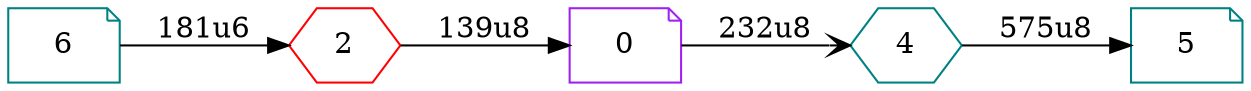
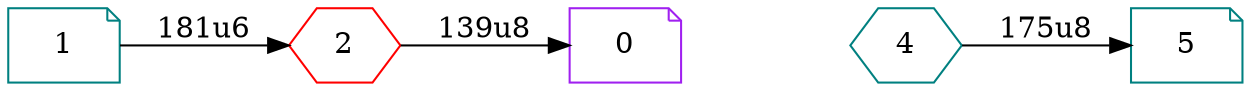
(1046, 30) -> (1046, 30)
(64, 45) -> (64, 45)
(755, 45) -> none
